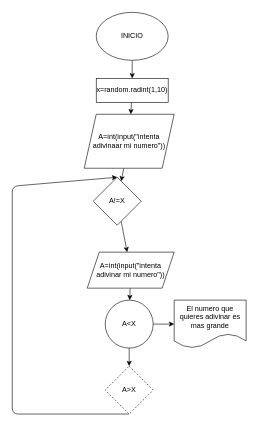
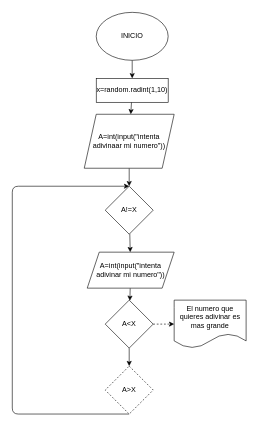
(117, 201) -> (129, 210)
(129, 324) -> (129, 324)
(160, 324) -> (160, 324)
